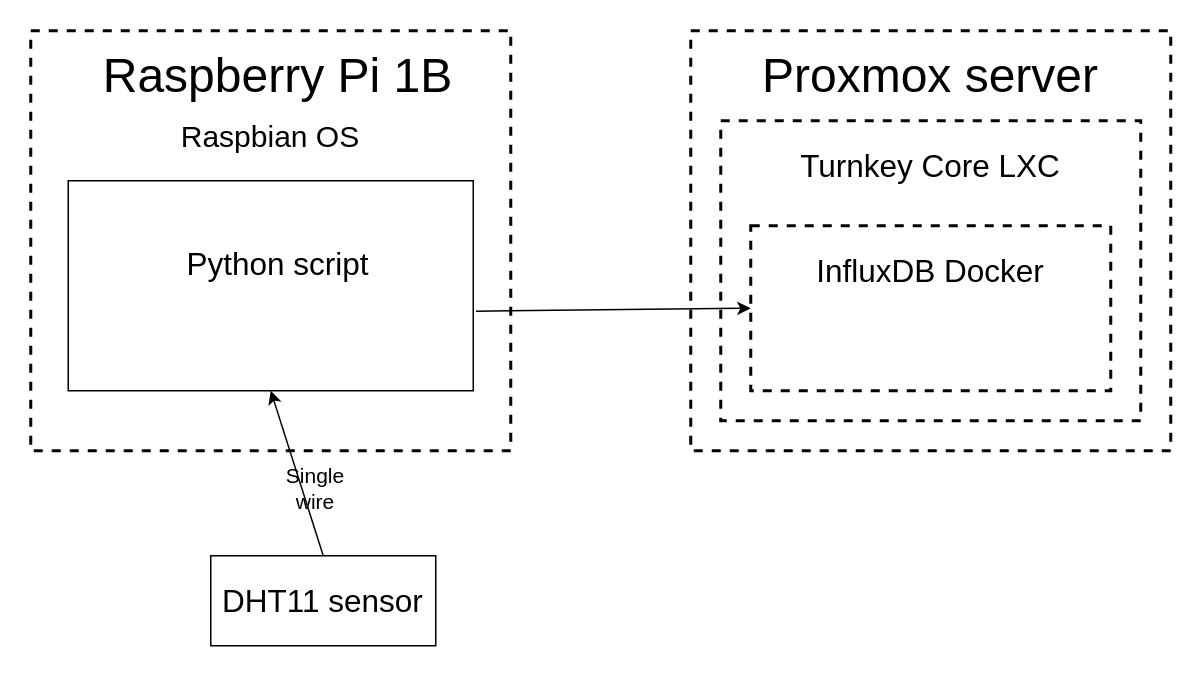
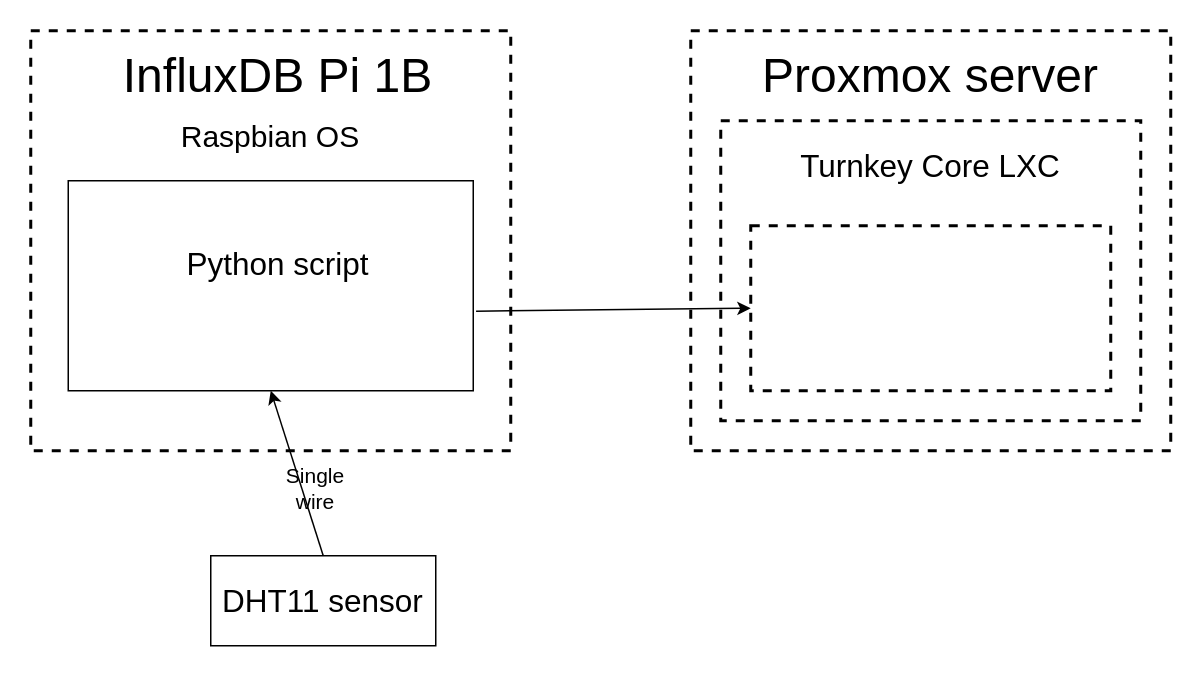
(278, 76) -> (278, 76)
(931, 271) -> none
